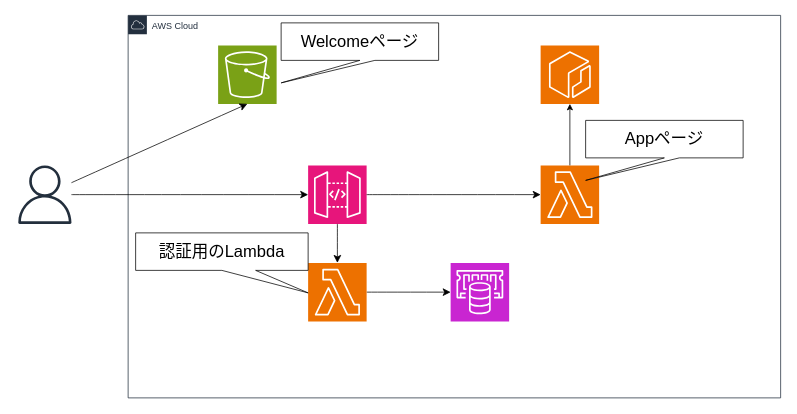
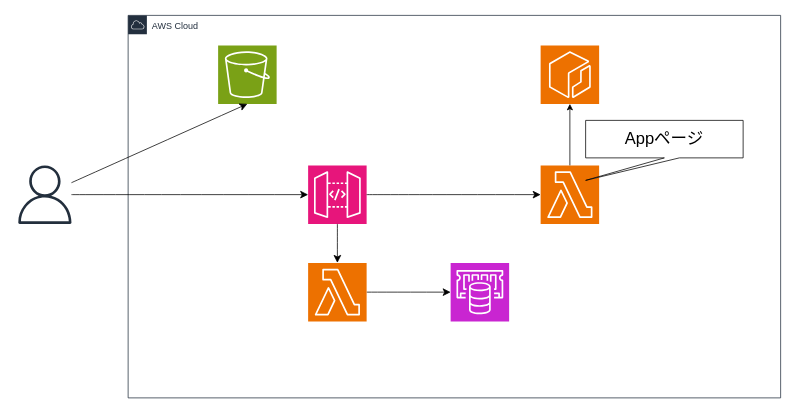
(360, 53) -> none
(222, 263) -> none
